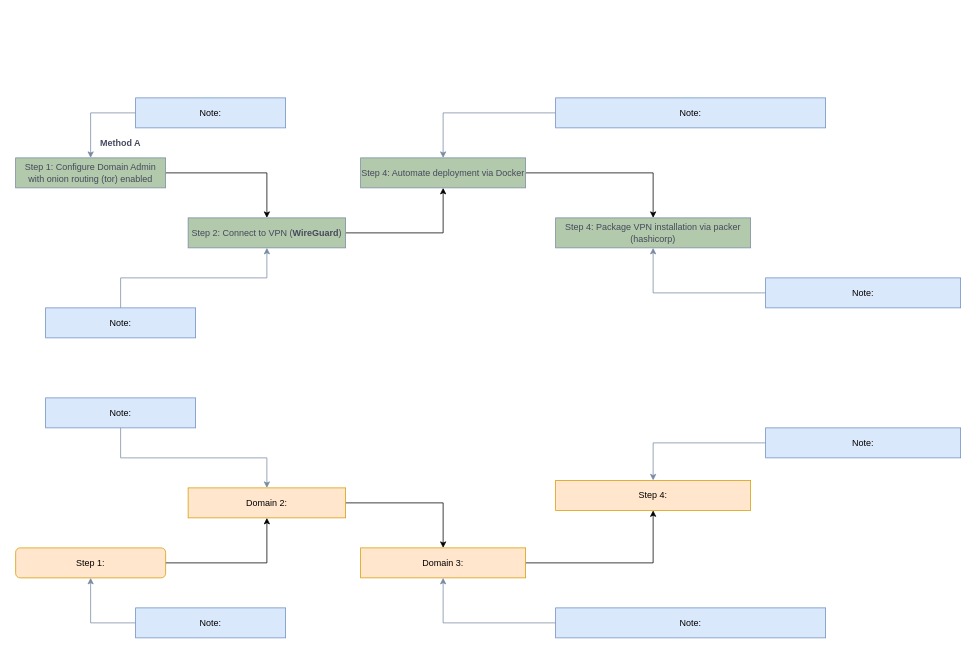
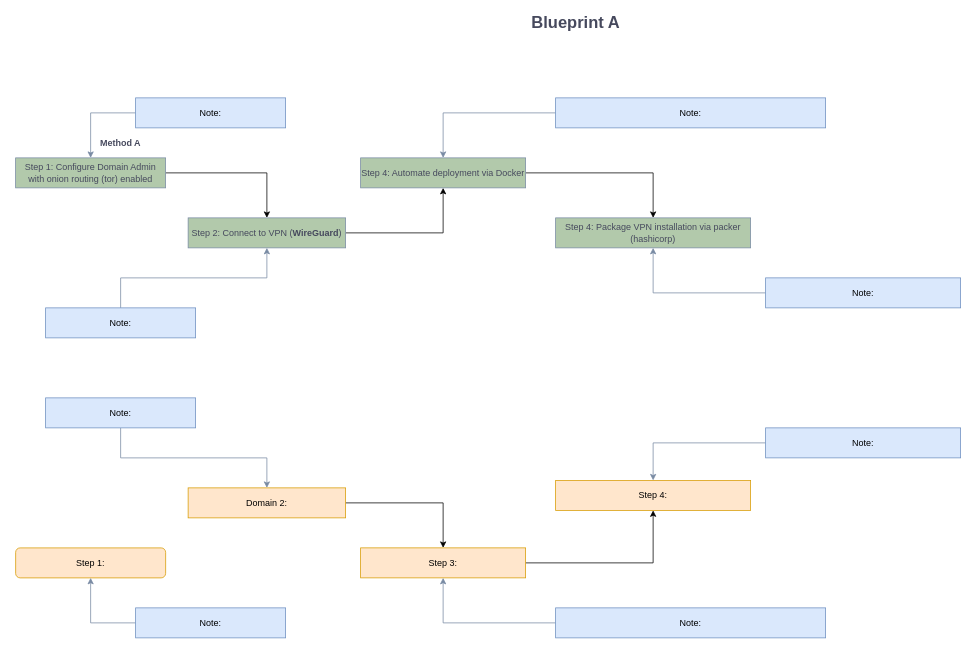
none -> (576, 23)
(267, 563) -> none
(443, 563) -> (443, 563)
